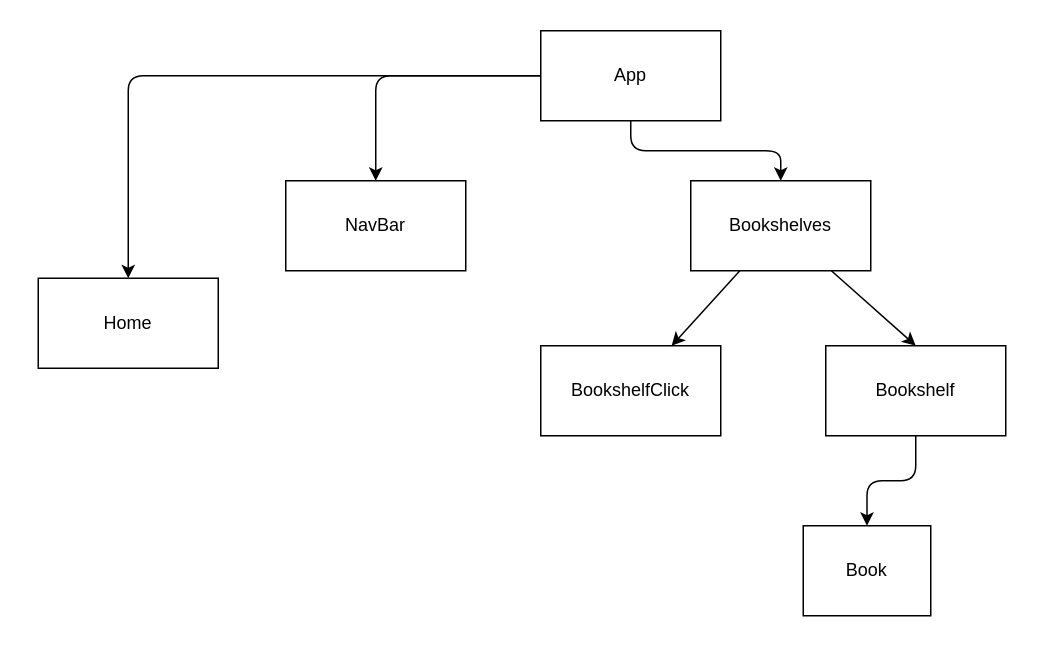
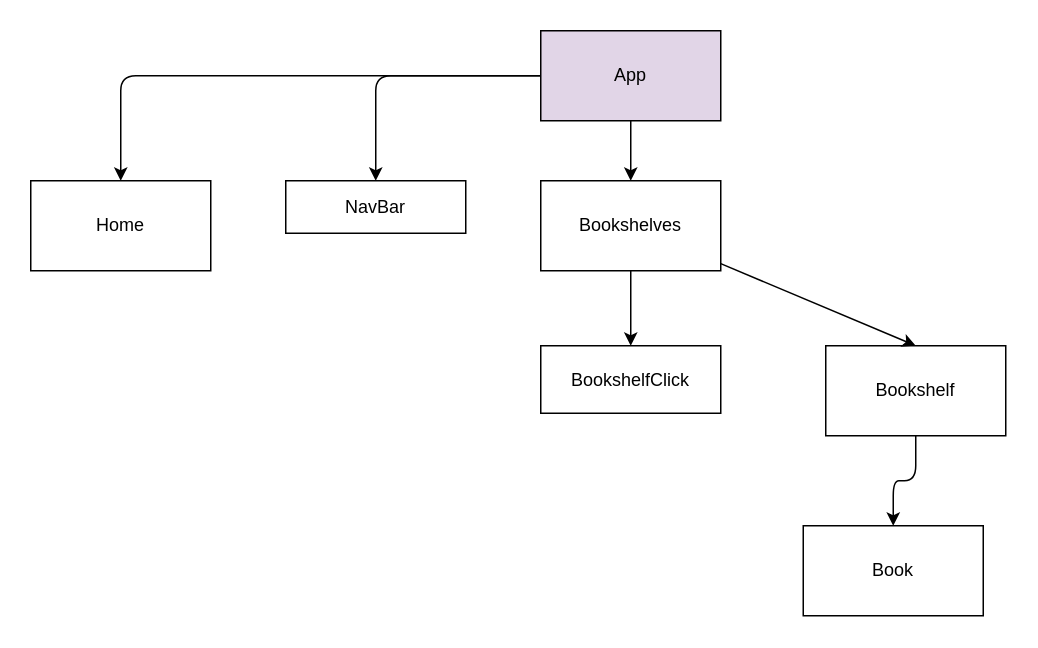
(631, 76) -> (631, 76)
(376, 226) -> (376, 207)
(781, 226) -> (631, 226)
(128, 323) -> (121, 226)
(631, 391) -> (631, 380)
(867, 571) -> (893, 571)
